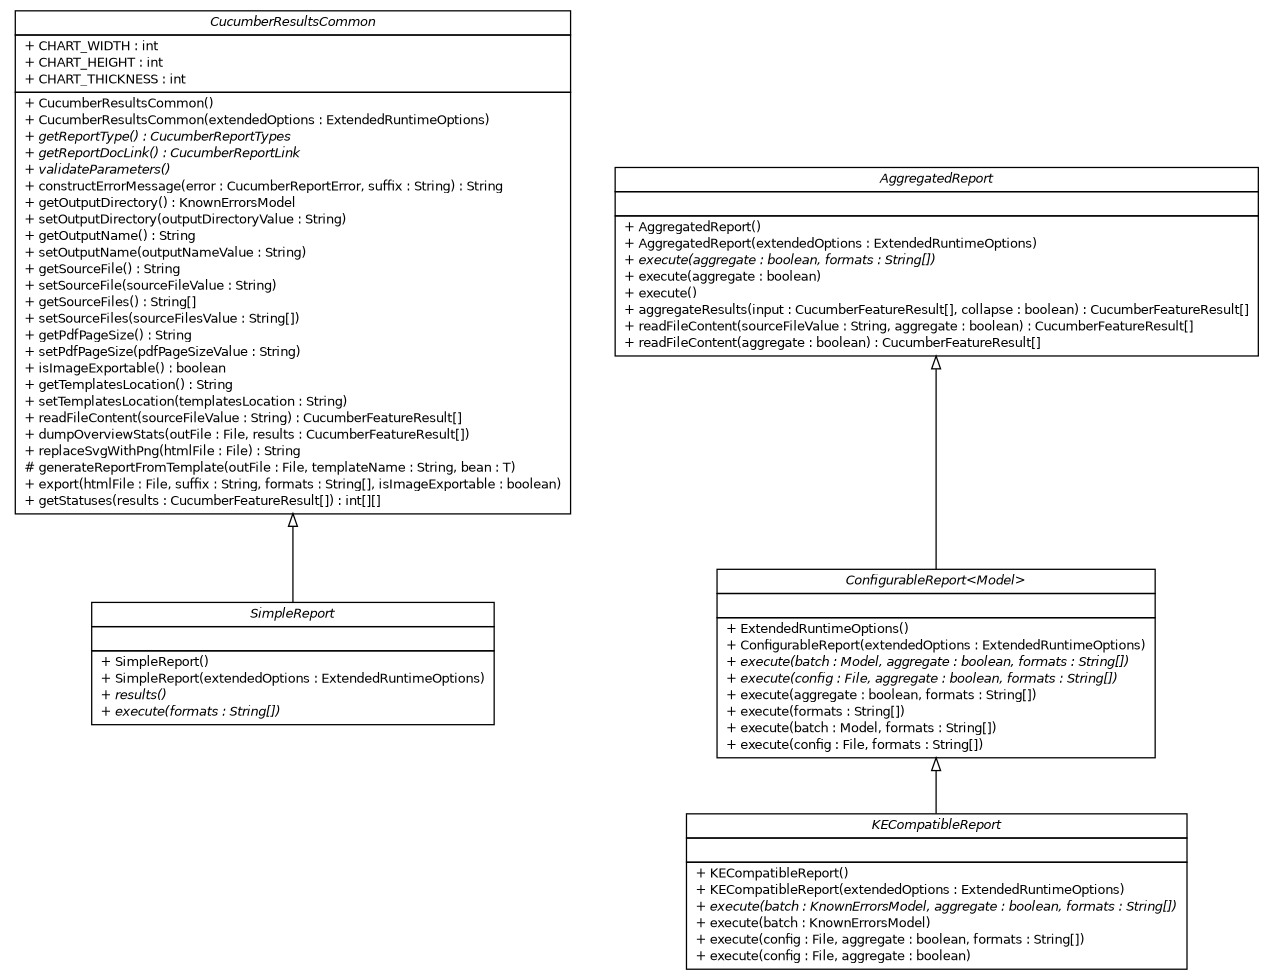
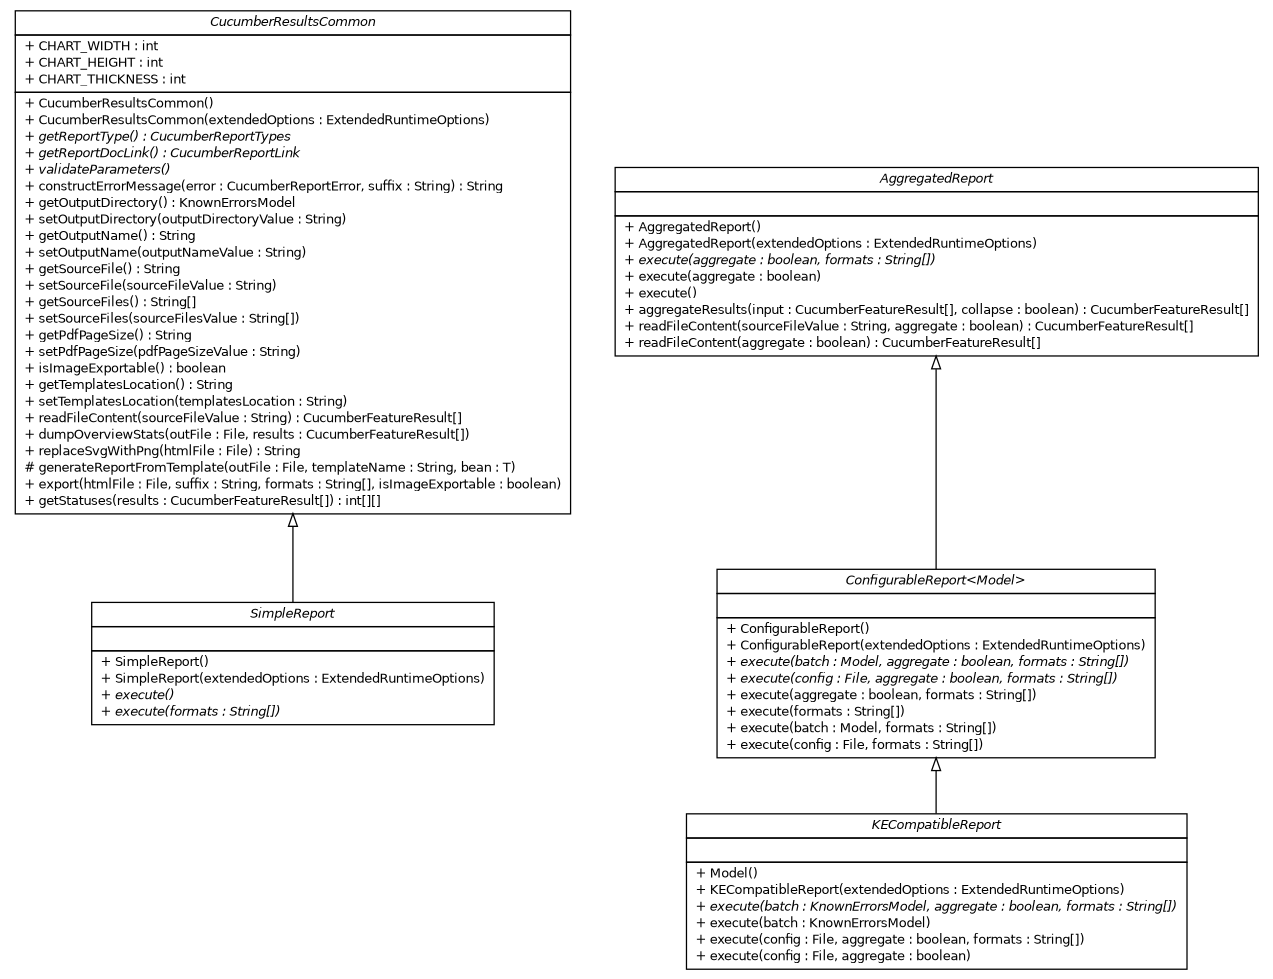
(818, 629) -> (798, 629)
(134, 695) -> (138, 695)
(772, 874) -> (727, 874)
